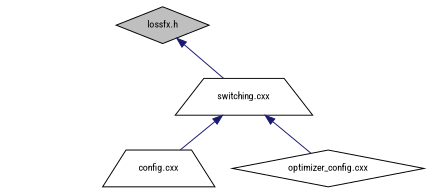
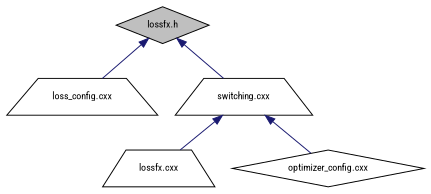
none -> (82, 97)
(159, 168) -> (159, 168)
